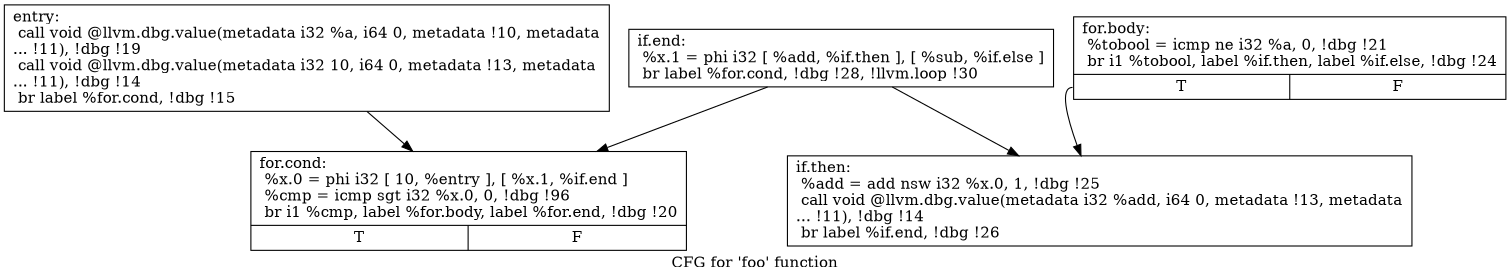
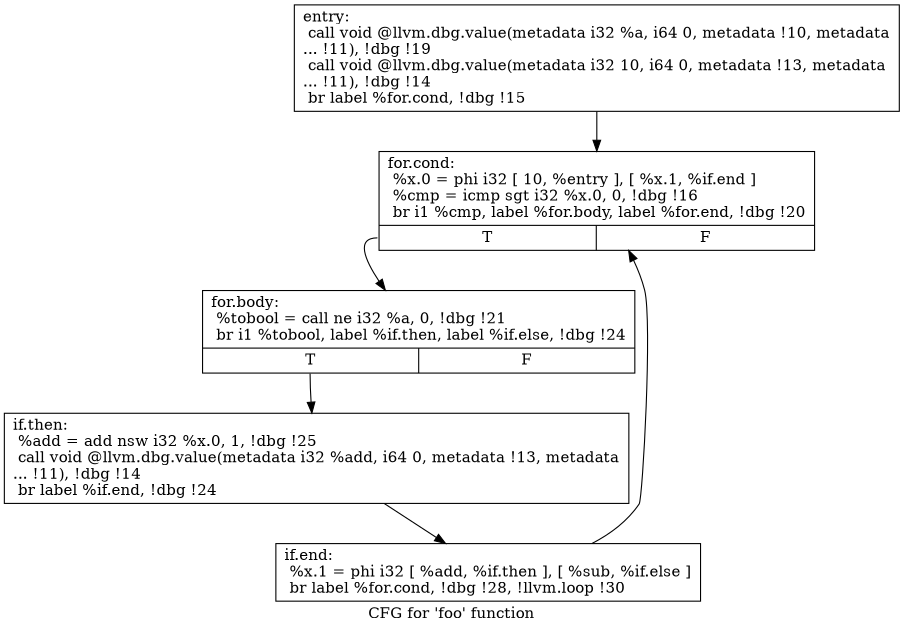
(1235, 45) -> (359, 319)
(951, 119) -> (410, 521)
(415, 196) -> (543, 196)
(898, 233) -> (115, 490)
none -> (366, 257)
